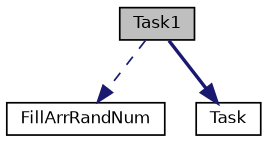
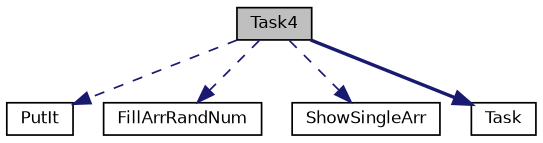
(157, 24) -> (274, 24)
none -> (40, 119)
none -> (366, 119)
